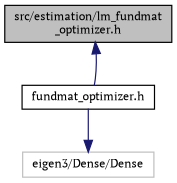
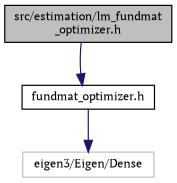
(96, 70) -> (80, 58)
(88, 165) -> (88, 165)
